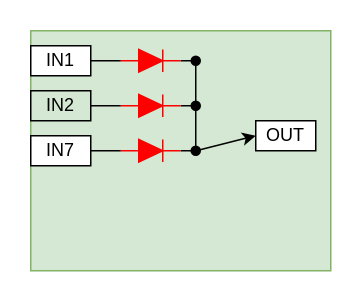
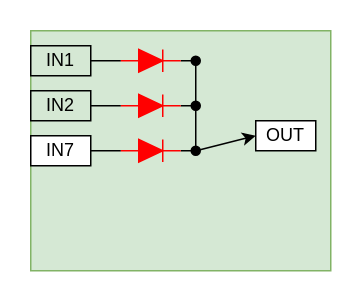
(61, 61) -> (61, 61)
